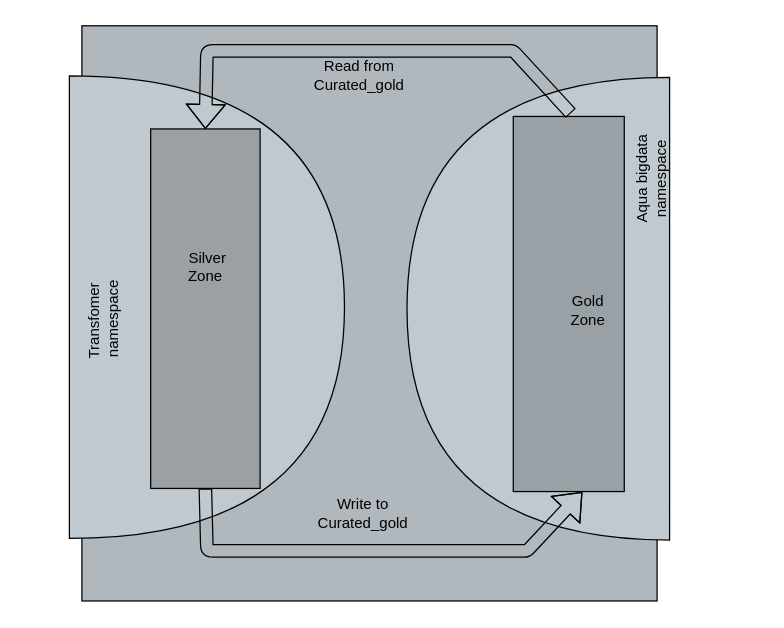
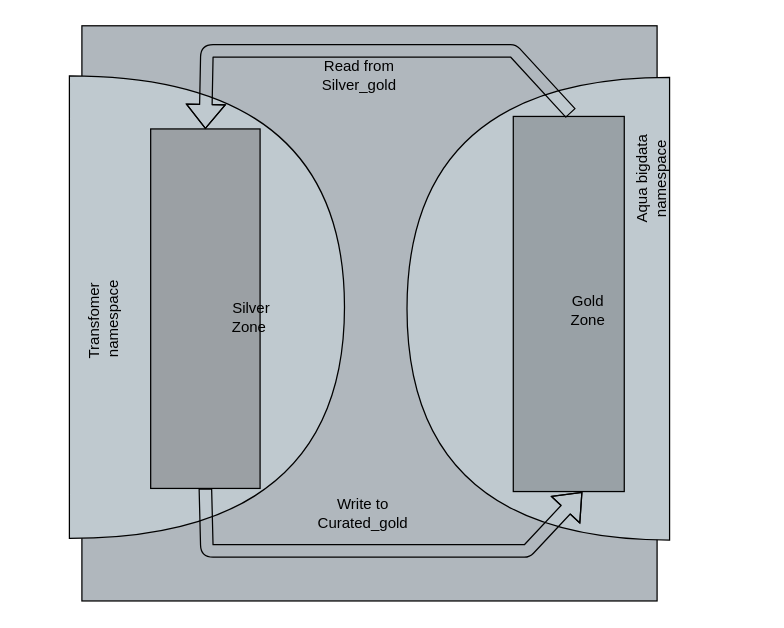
(359, 76) -> (359, 76)
(205, 266) -> (249, 316)
